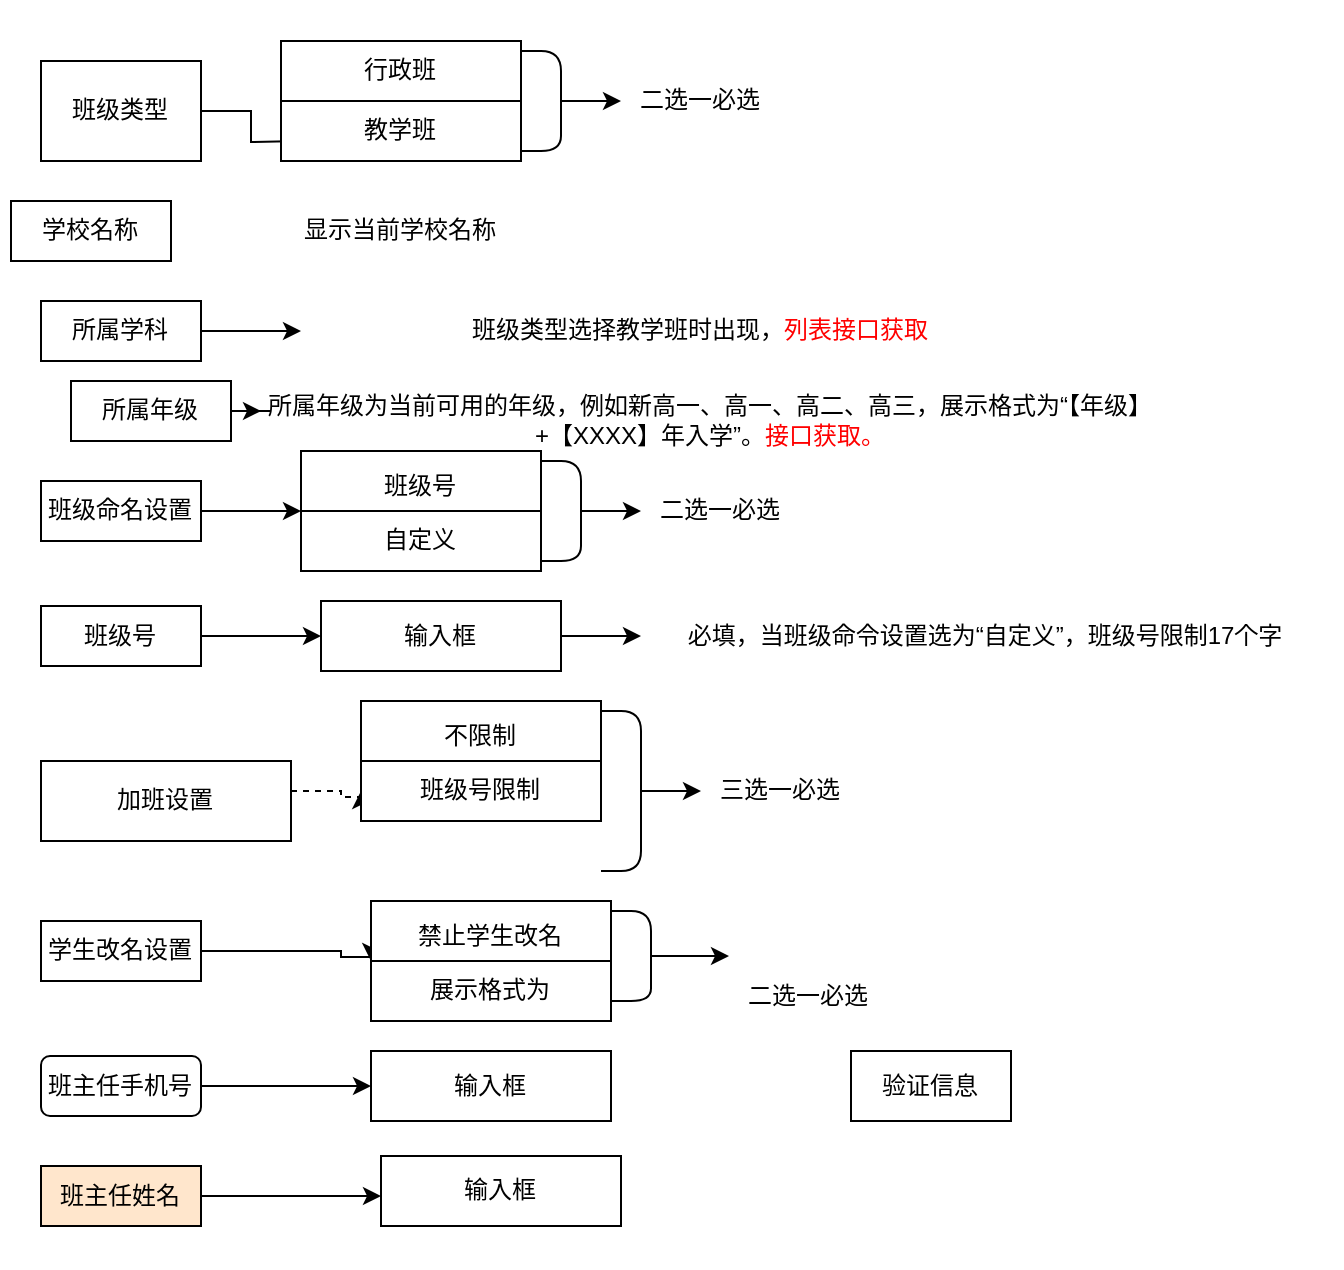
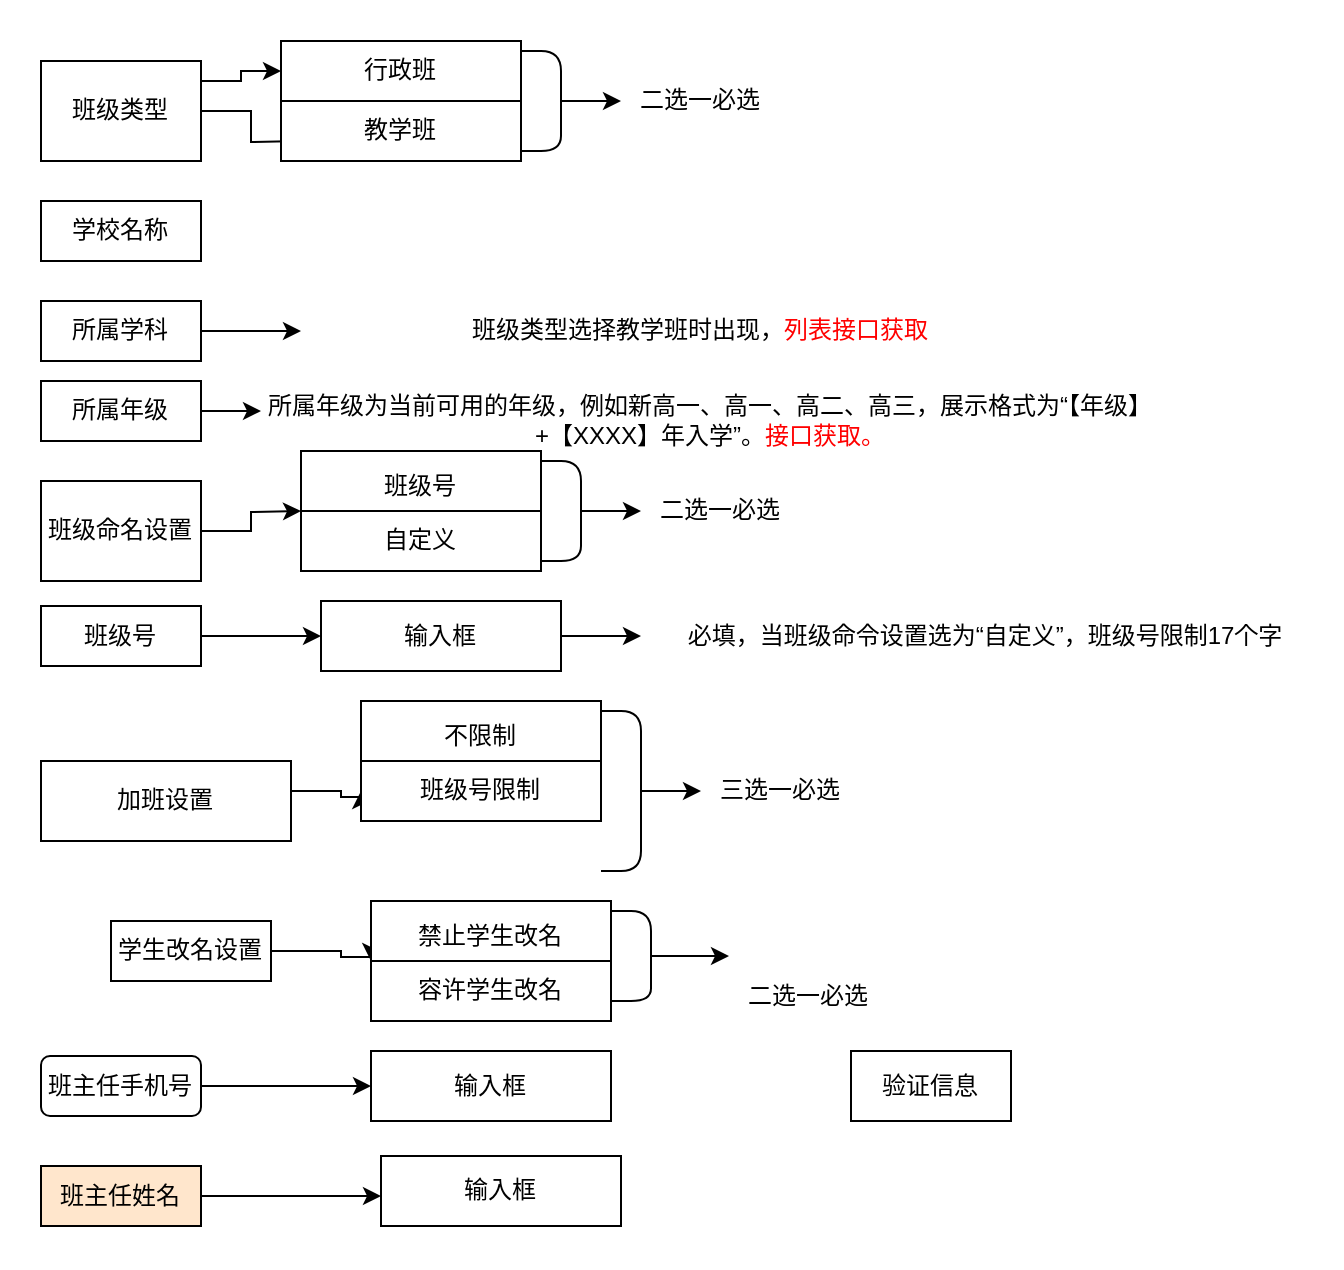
none -> (239, 81)
(91, 231) -> (121, 231)
(401, 231) -> none
(151, 411) -> (121, 411)
(121, 511) -> (121, 531)
(328, 791) -> (328, 791)
(121, 951) -> (191, 951)
(491, 991) -> (491, 991)
